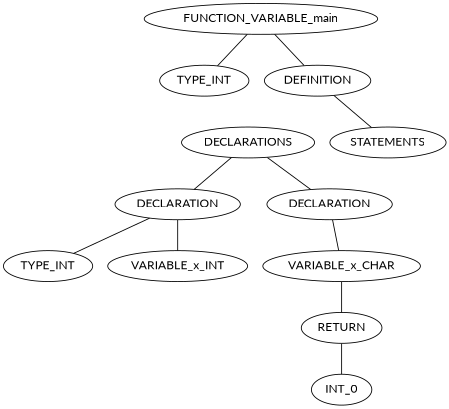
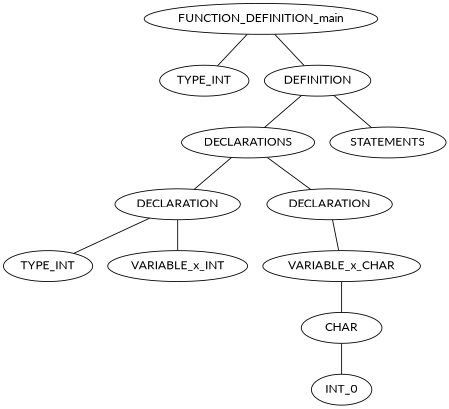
(261, 19) -> (261, 19)
none -> (283, 111)
(342, 328) -> (342, 328)
